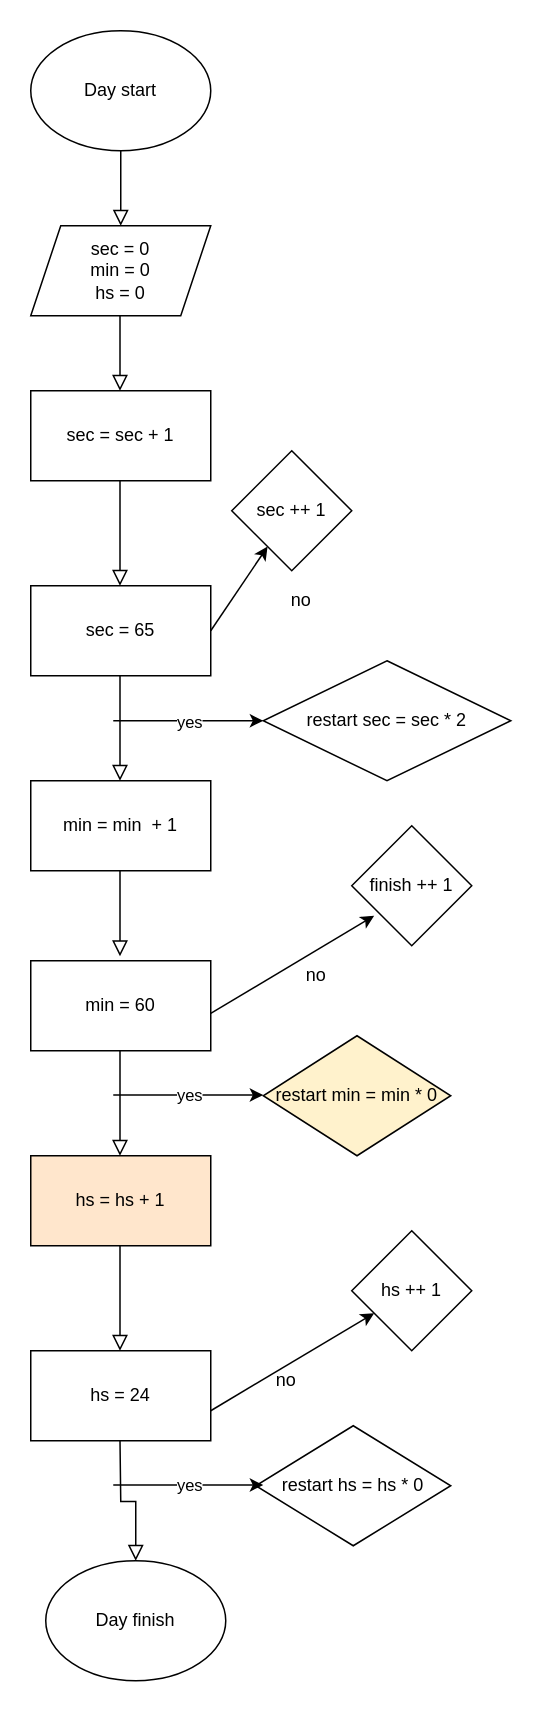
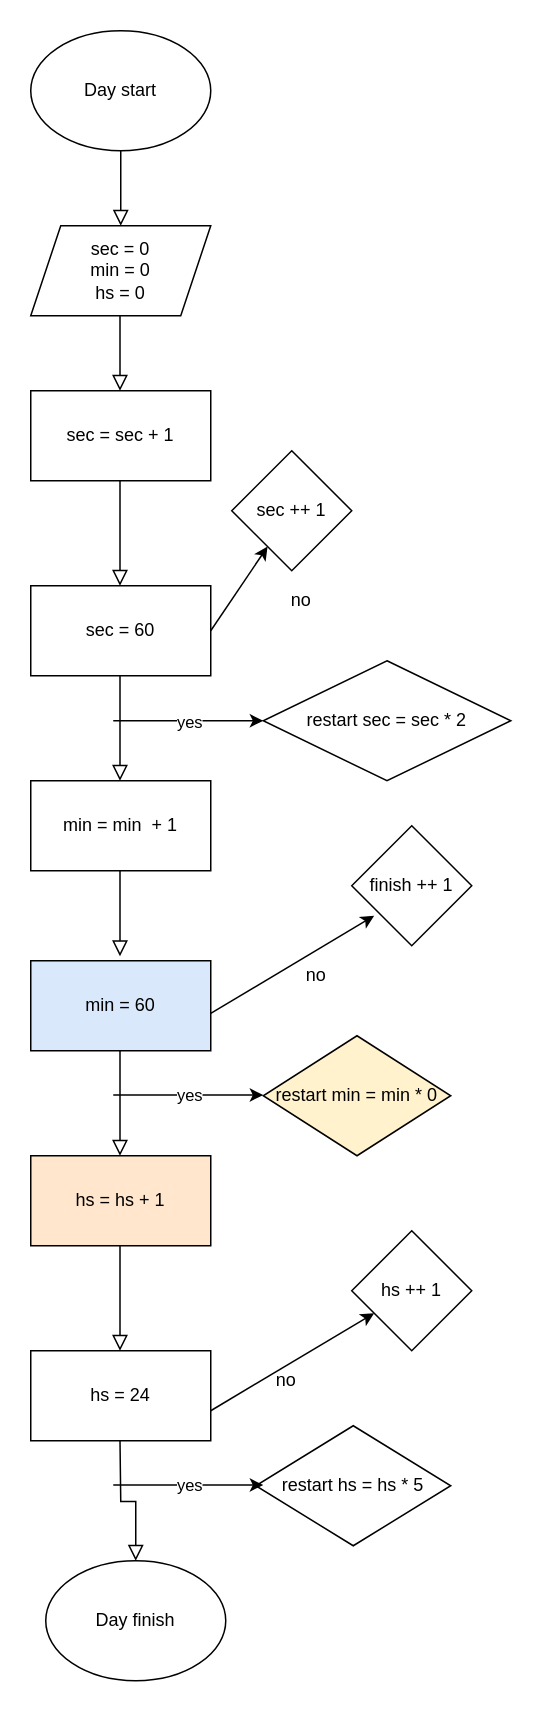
(121, 631) -> (121, 631)
(121, 1006) -> (121, 1006)
(353, 1486) -> (353, 1486)
